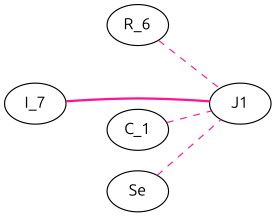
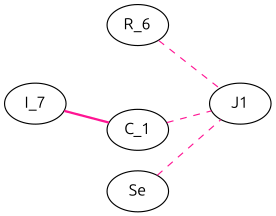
(138, 98) -> (87, 117)
